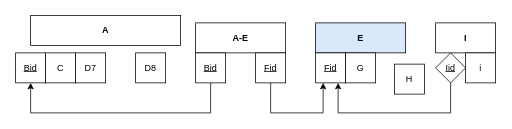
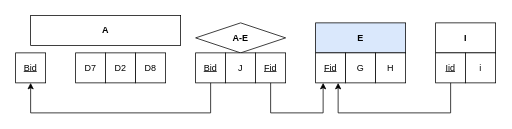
(240, 38) -> (240, 38)
(60, 68) -> none
none -> (120, 68)
none -> (240, 68)
(450, 68) -> (450, 68)
(409, 79) -> (390, 68)
